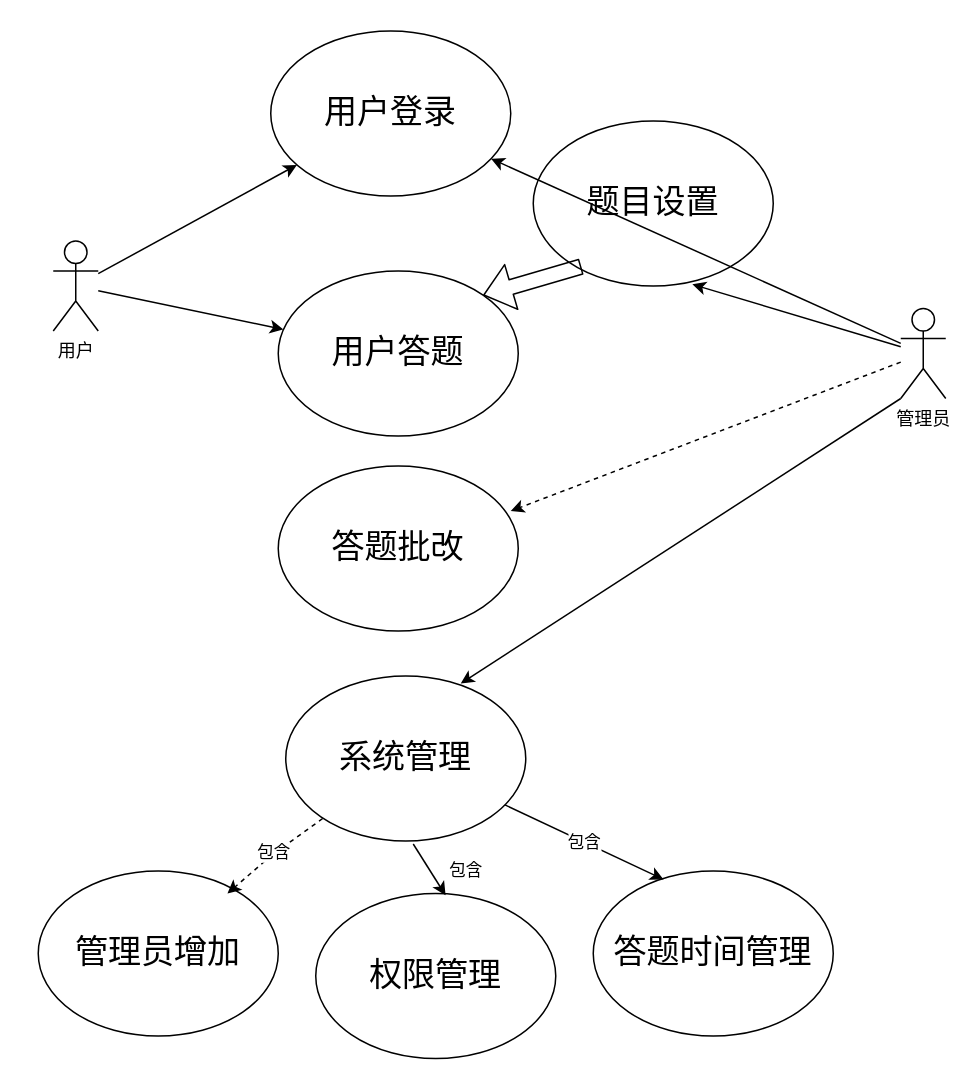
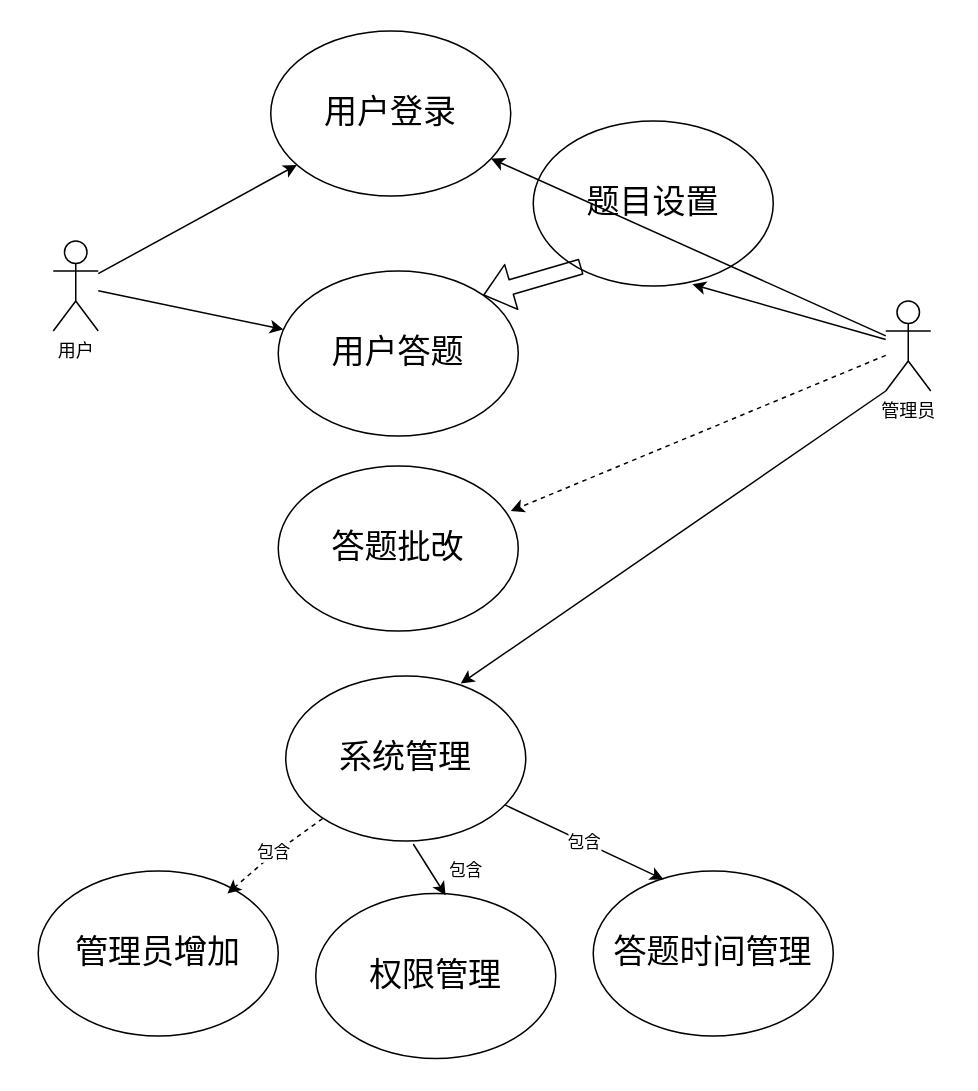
(923, 353) -> (908, 346)
